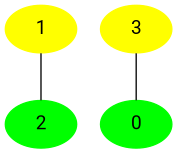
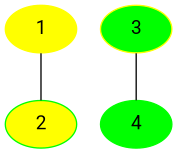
(136, 29) -> (136, 29)
(41, 124) -> (41, 124)
(136, 124) -> (136, 124)
